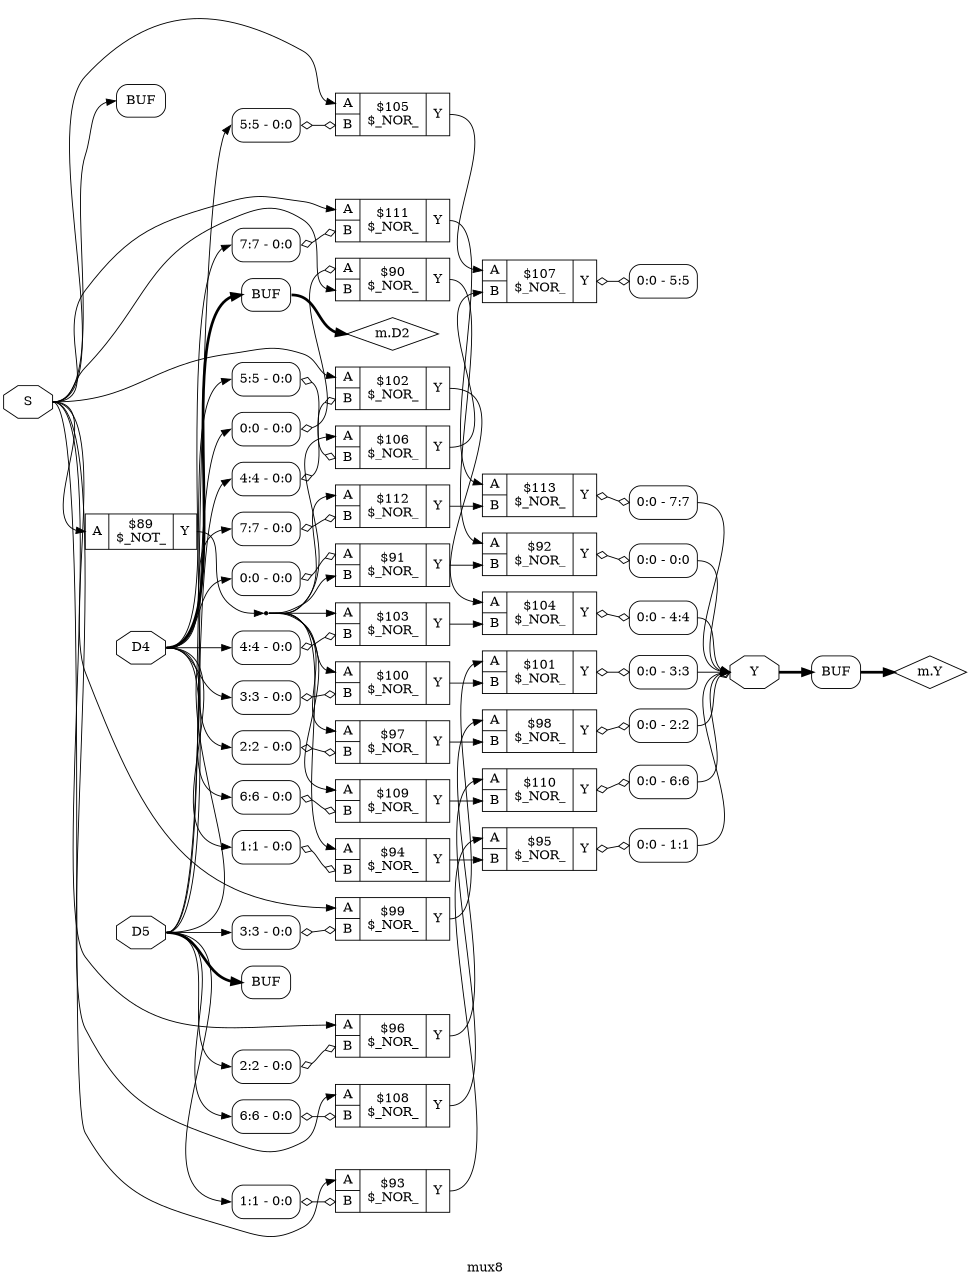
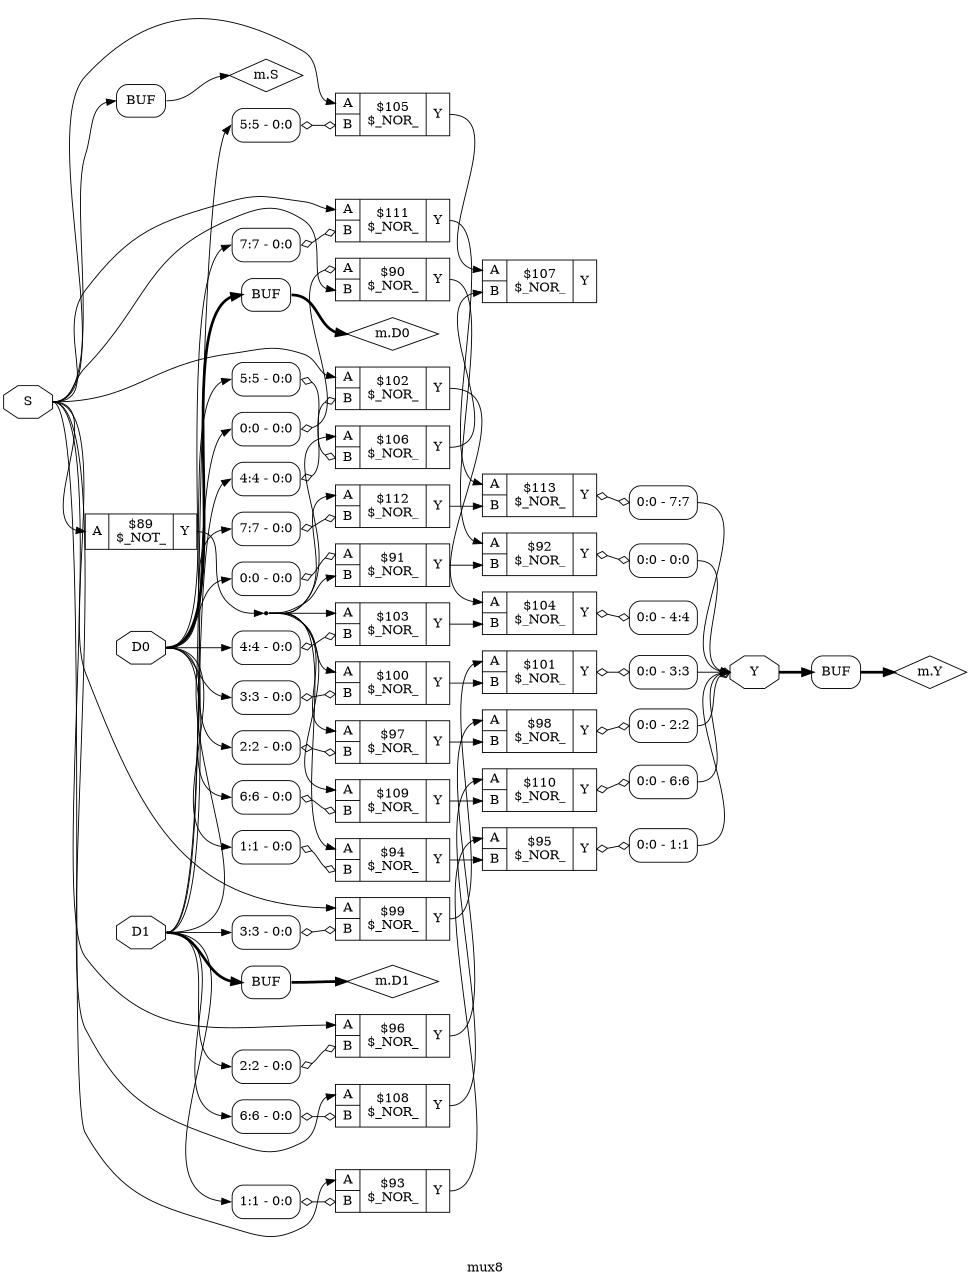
none -> (266, 75)
(663, 281) -> none
(393, 334) -> (393, 334)
(719, 564) -> (719, 564)
(713, 640) -> none
(141, 648) -> (141, 648)
(141, 933) -> (141, 933)
none -> (393, 981)
